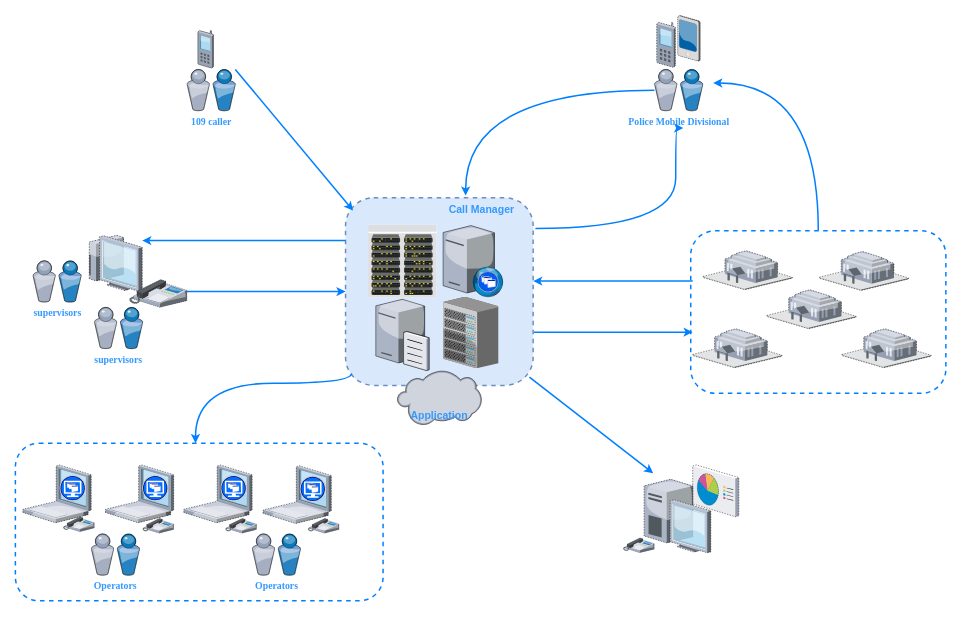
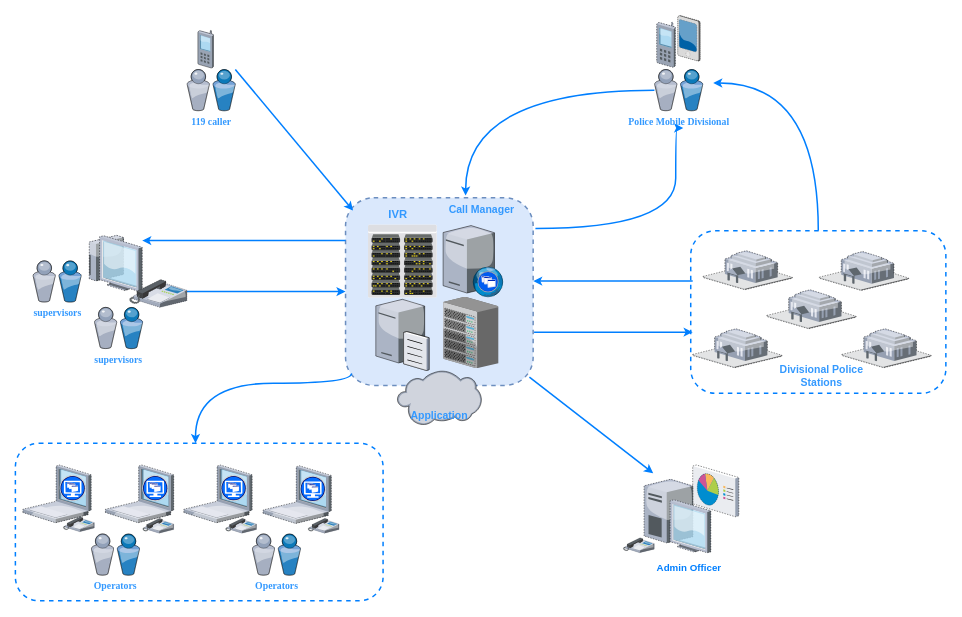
(212, 121) -> (212, 121)
none -> (398, 213)
none -> (822, 375)
none -> (689, 567)
